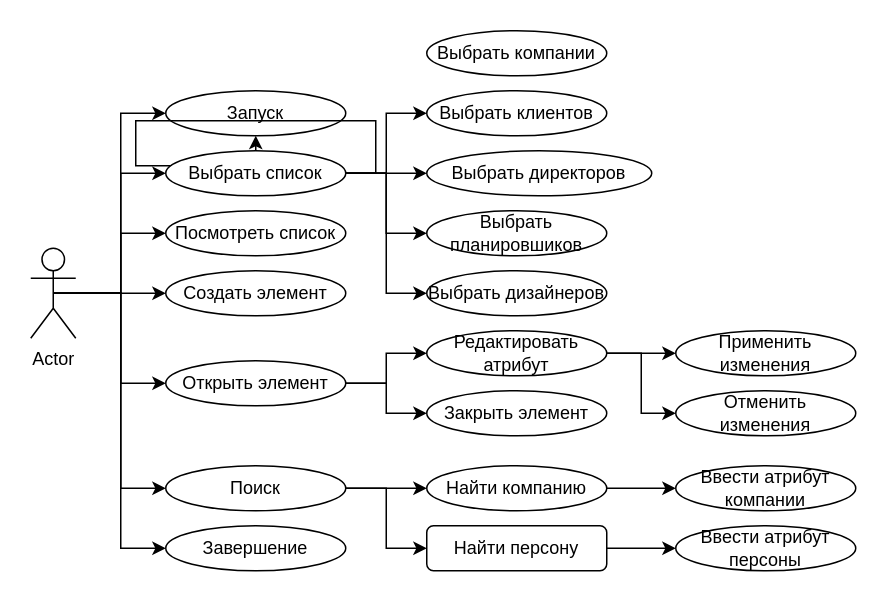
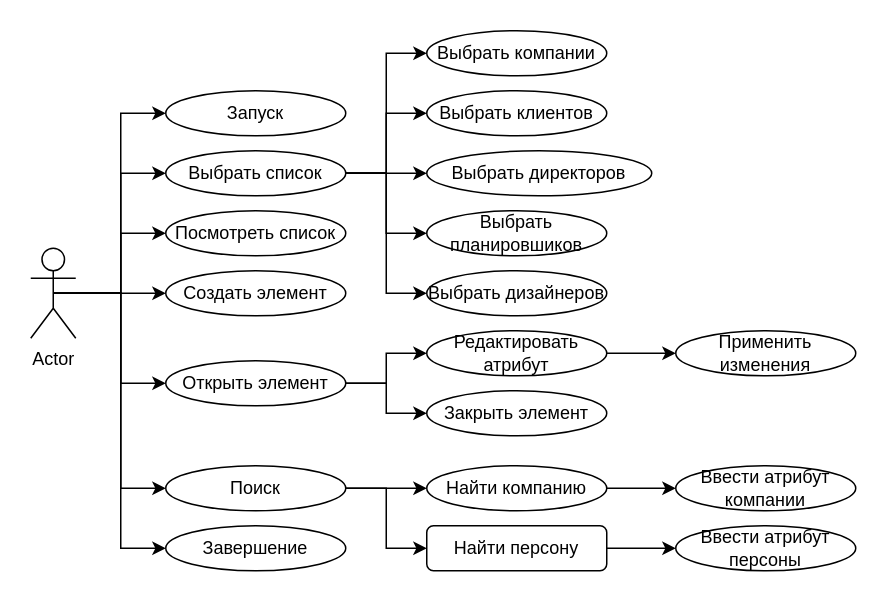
(241, 121) -> (386, 67)
(641, 396) -> none
(766, 413) -> none
